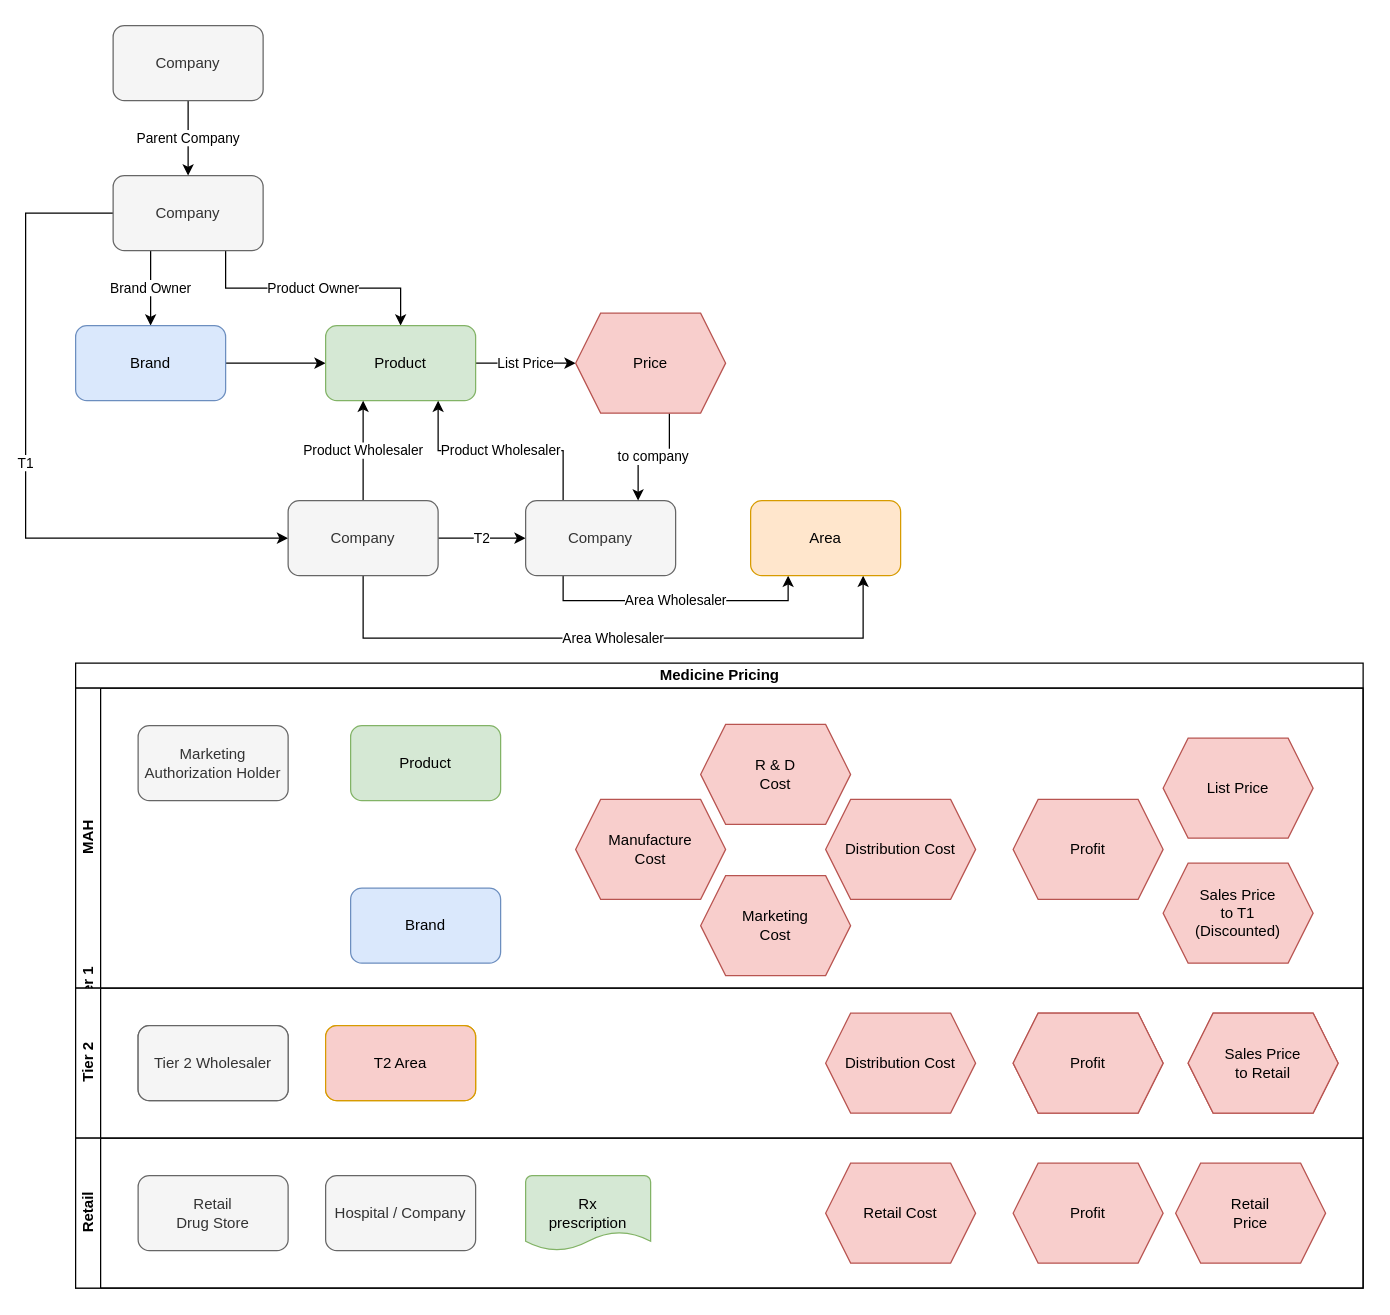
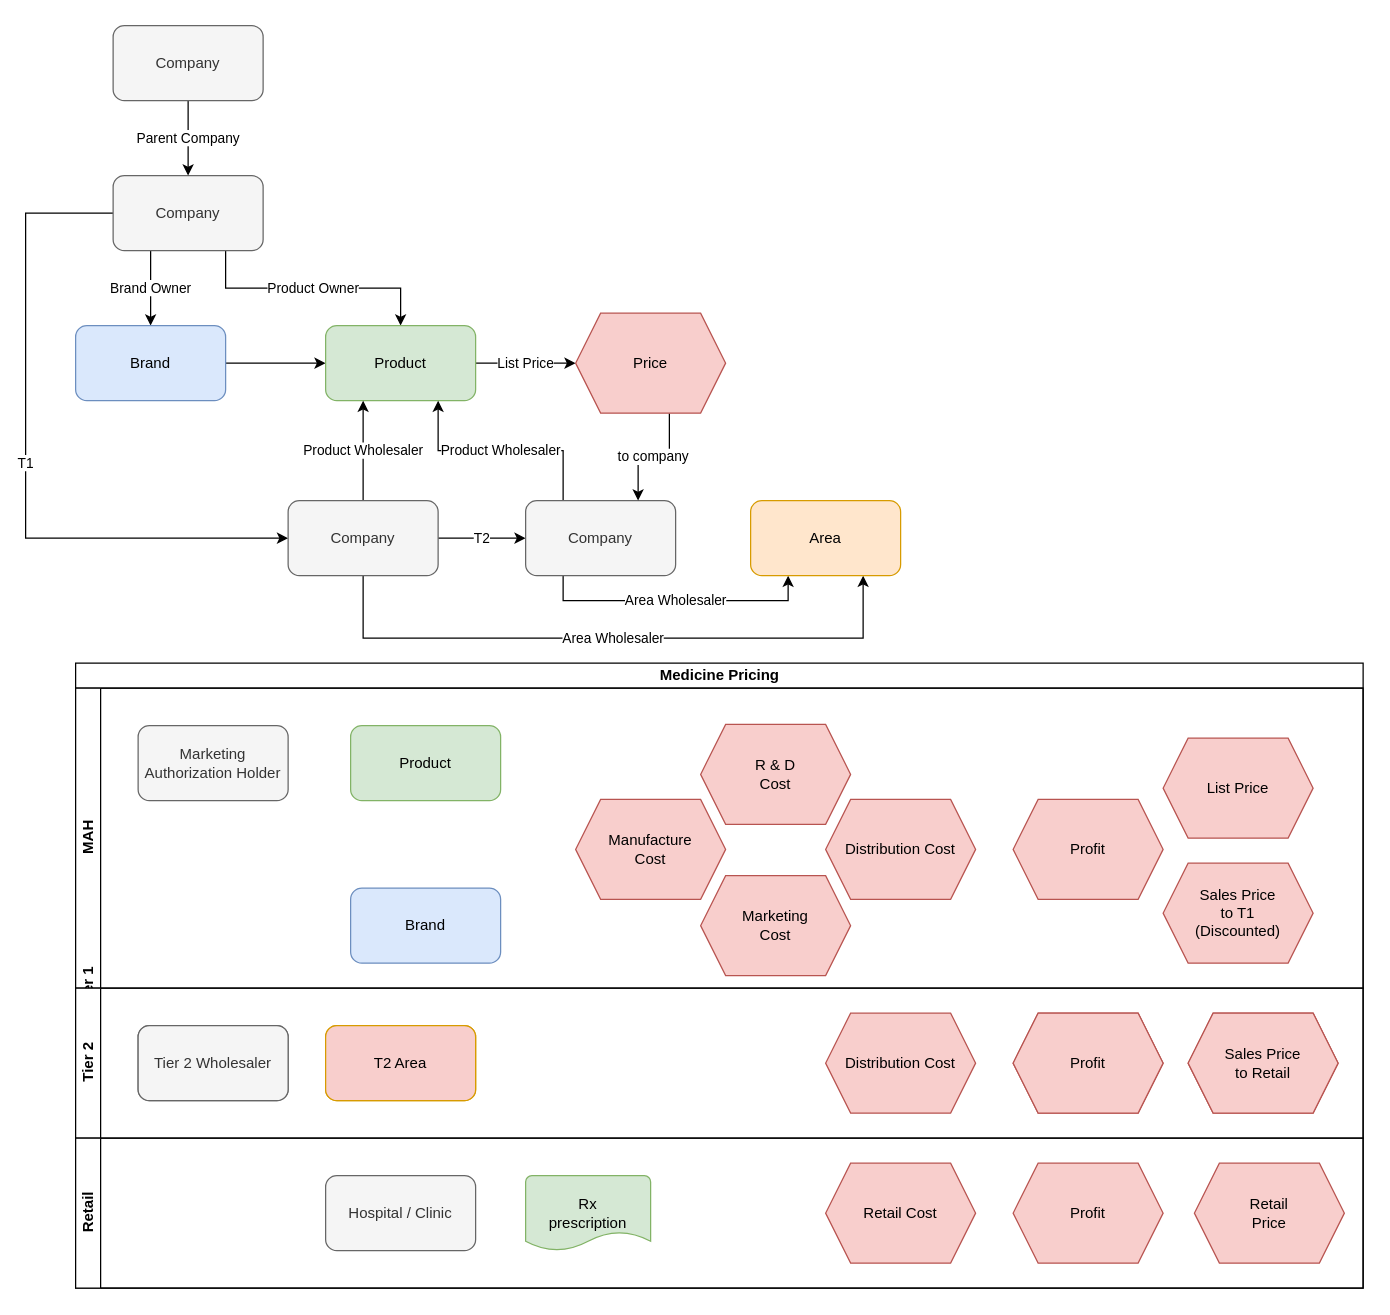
(213, 1213) -> none
(401, 1213) -> (401, 1213)
(1251, 1213) -> (1269, 1213)
